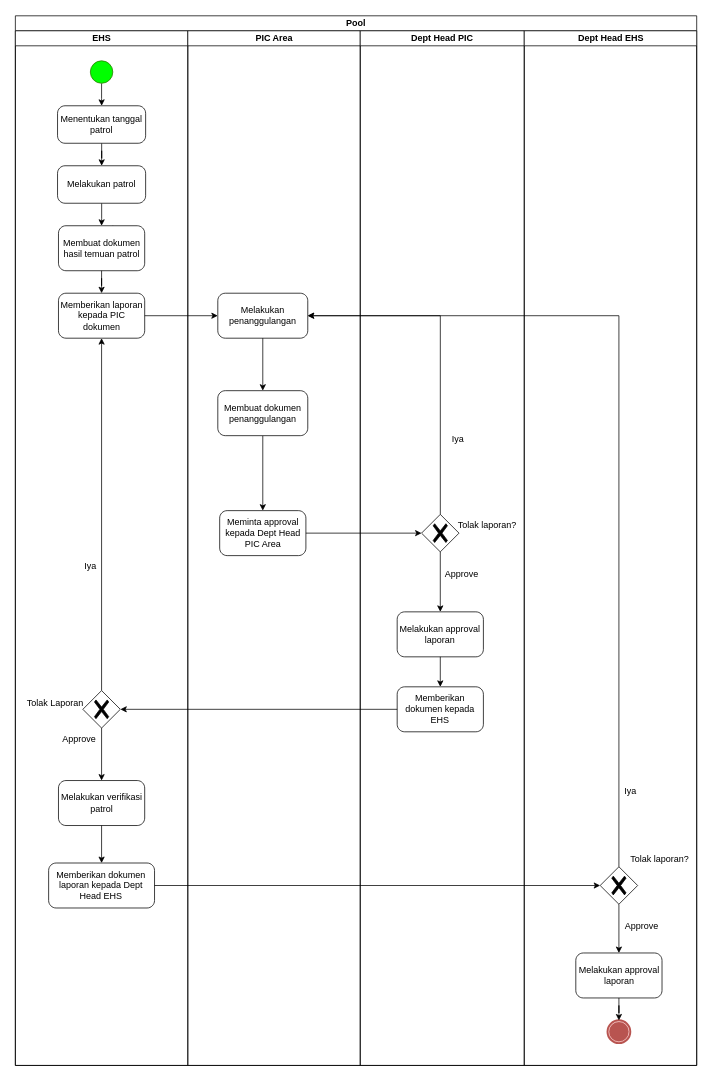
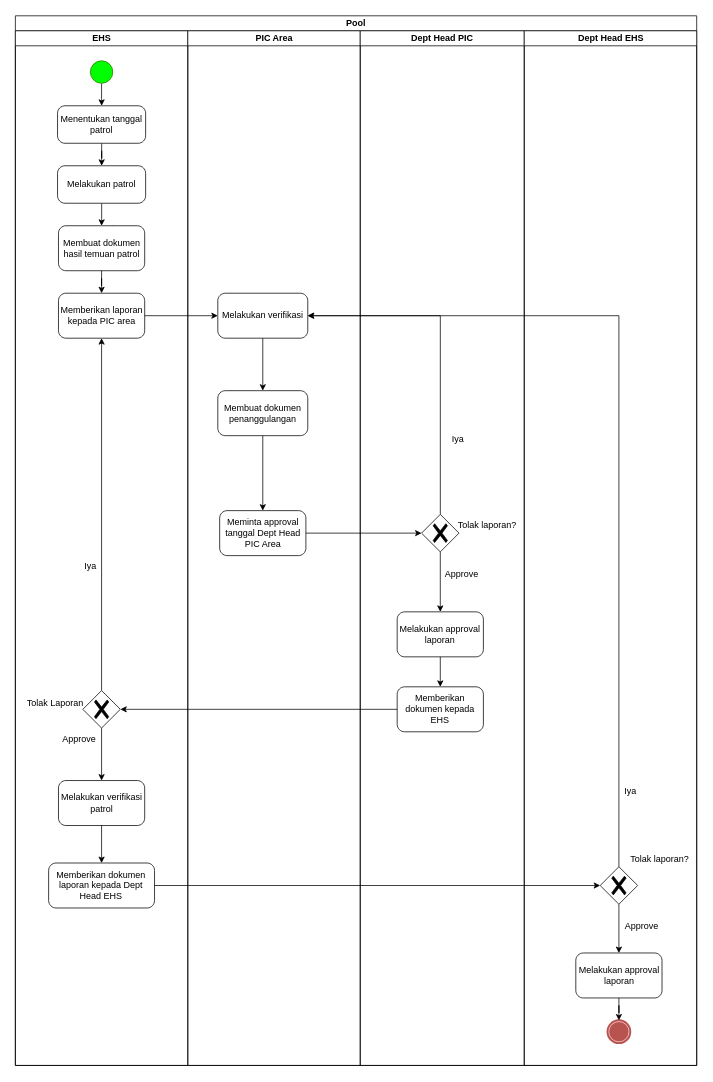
(102, 315) -> (102, 315)
(263, 315) -> (263, 315)
(263, 533) -> (263, 533)
